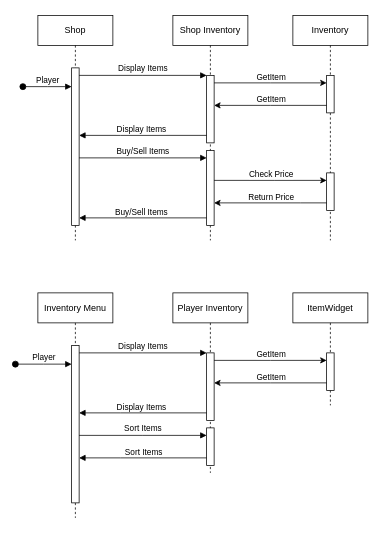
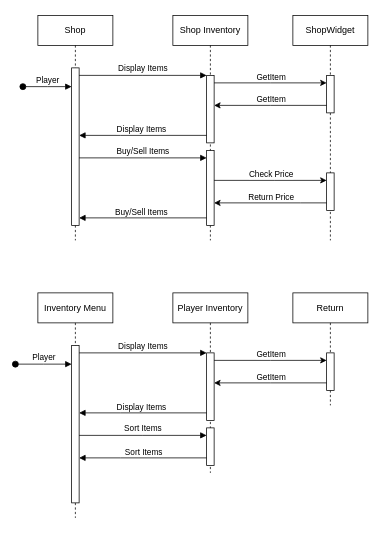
(330, 30) -> (330, 30)
(330, 308) -> (330, 308)
